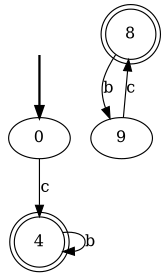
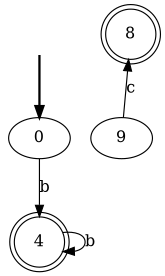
(103, 80) -> none
(45, 188) -> (45, 188)
